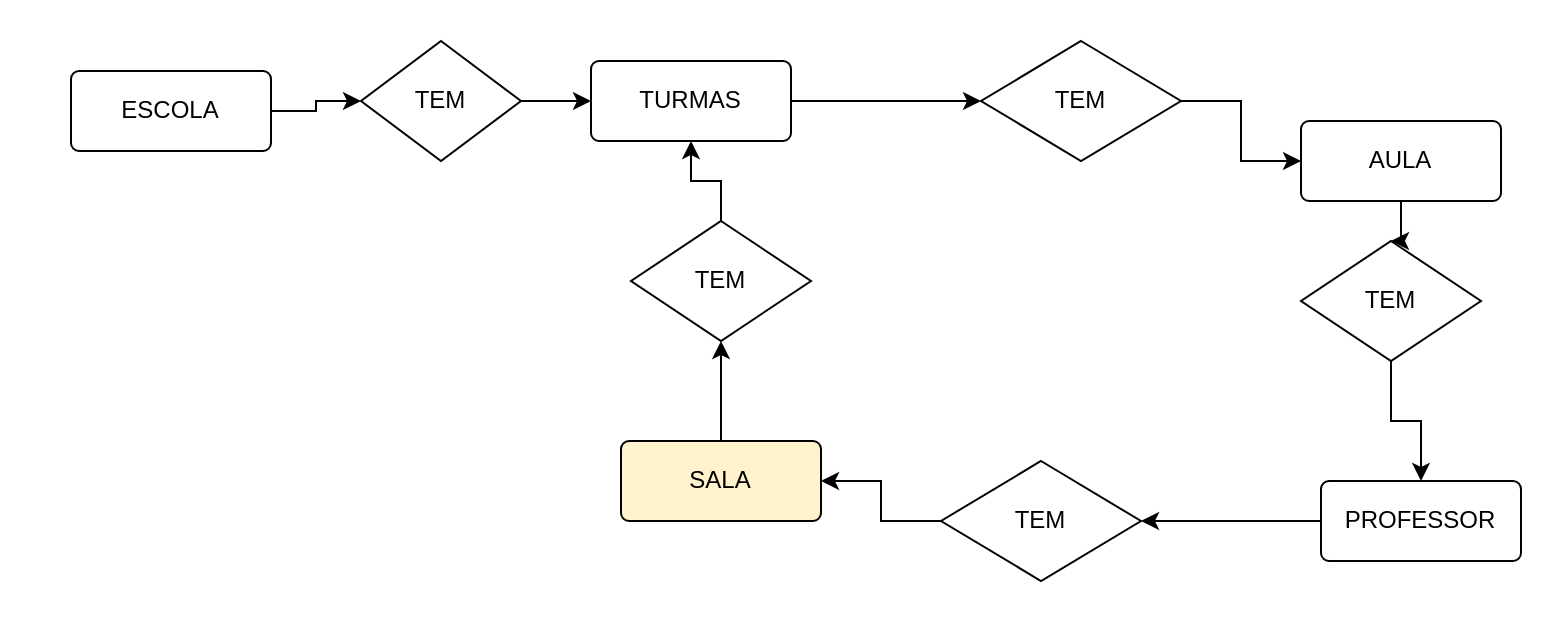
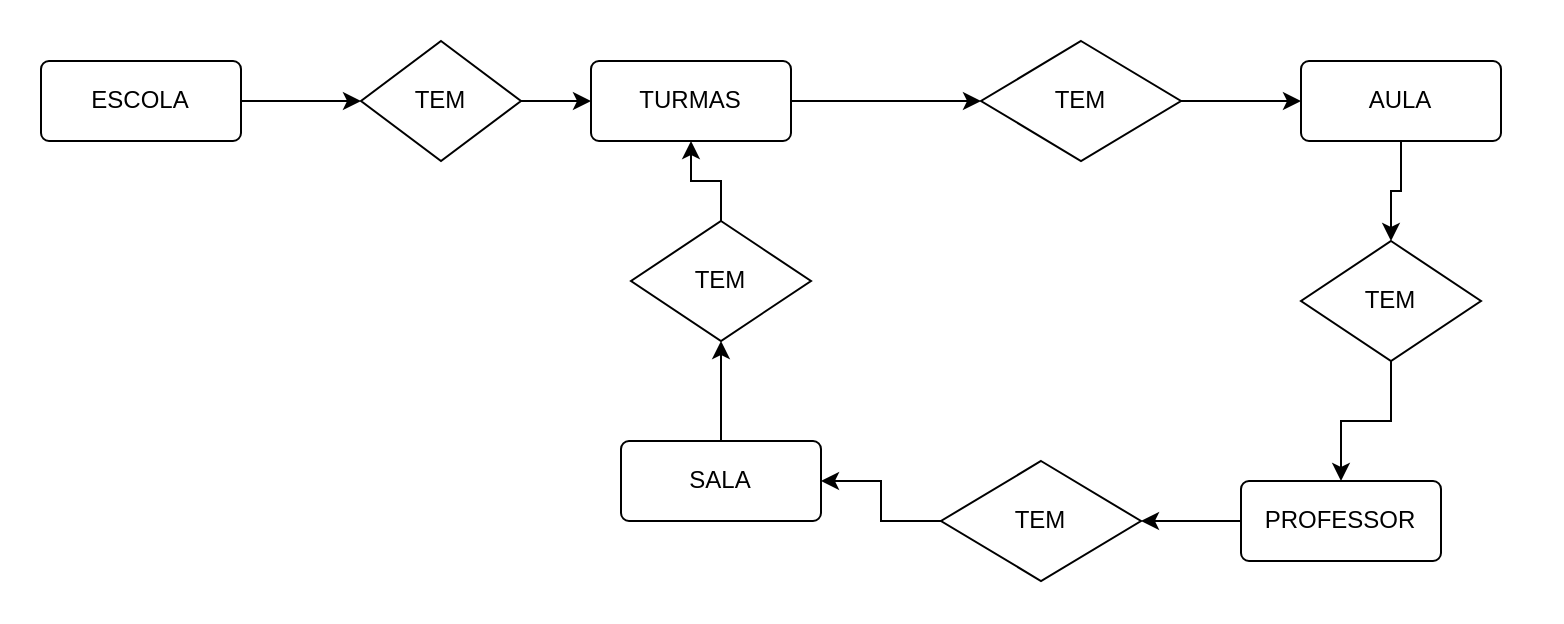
(171, 111) -> (141, 101)
(1401, 161) -> (1401, 101)
(721, 481) -> (721, 481)
(1421, 521) -> (1341, 521)
